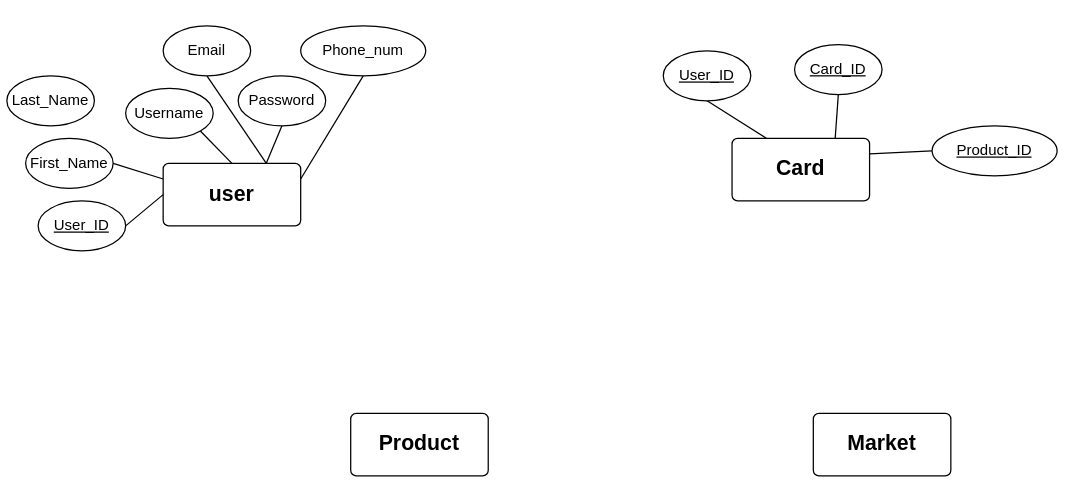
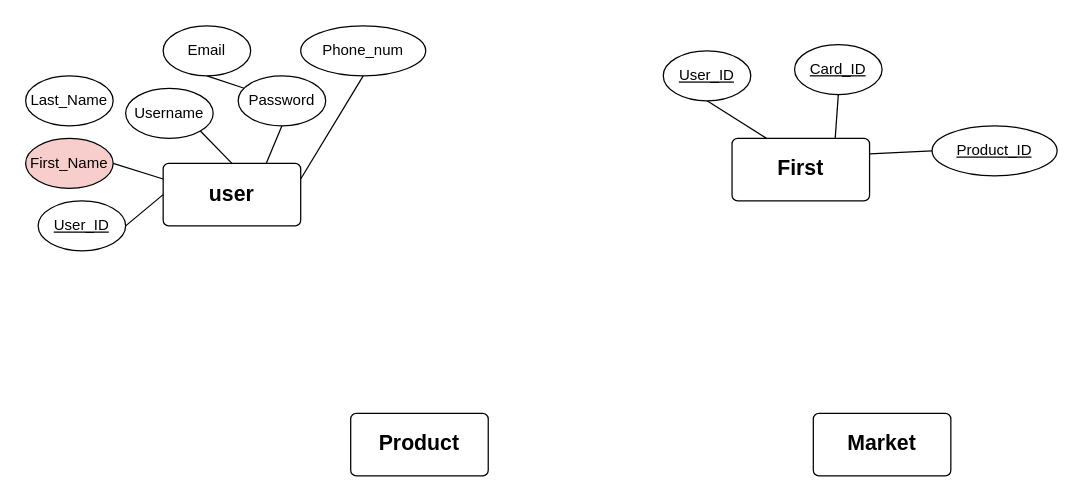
(51, 101) -> (69, 101)
(237, 119) -> (225, 82)
(69, 163) -> (69, 163)
(801, 169) -> (801, 169)
